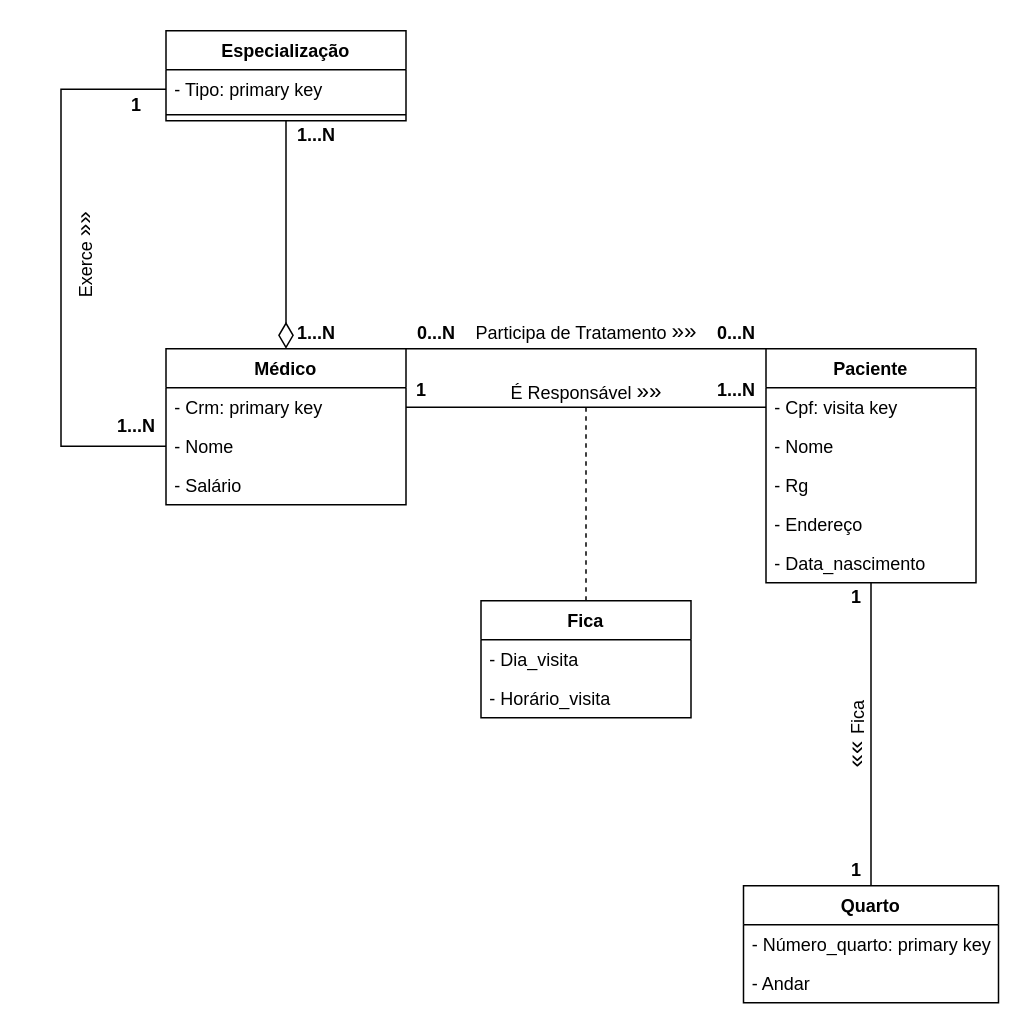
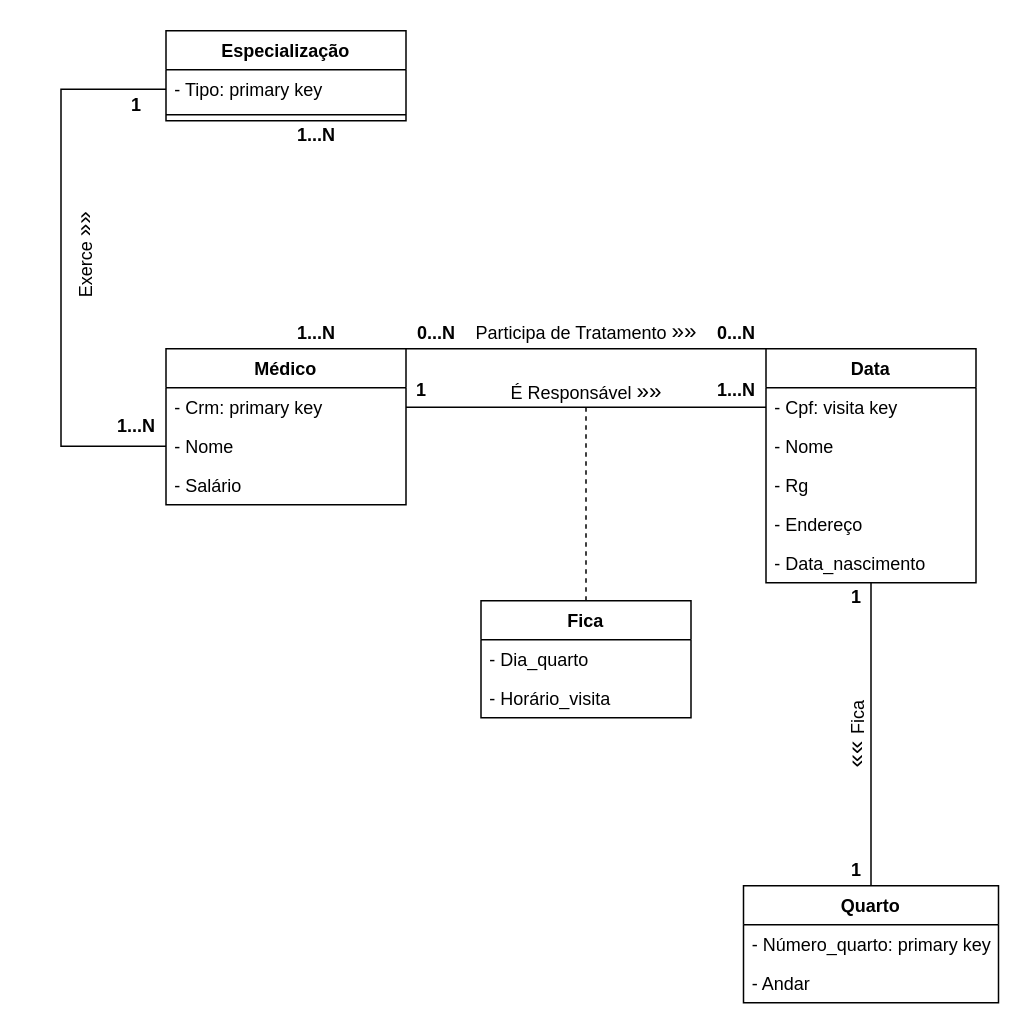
(286, 223) -> none
(870, 369) -> (870, 369)
(540, 660) -> (545, 660)
